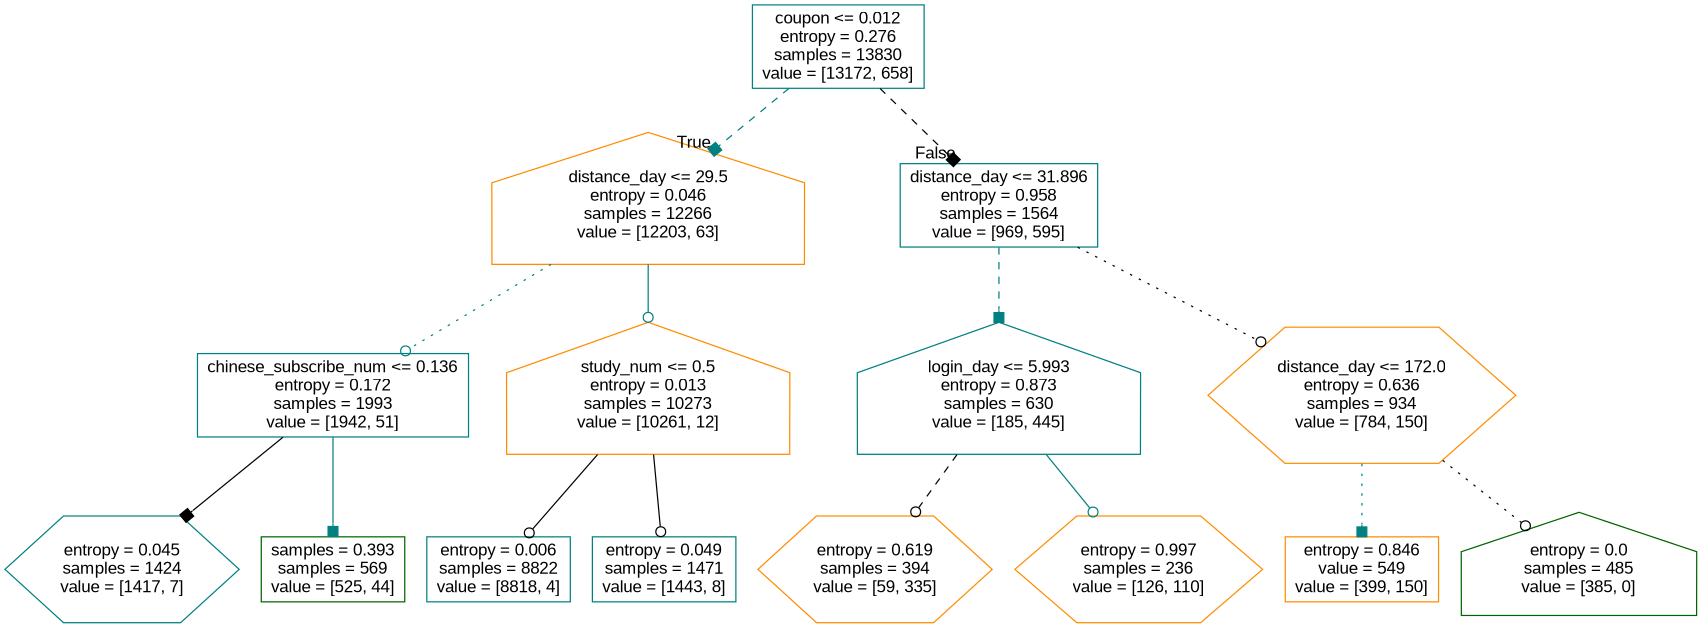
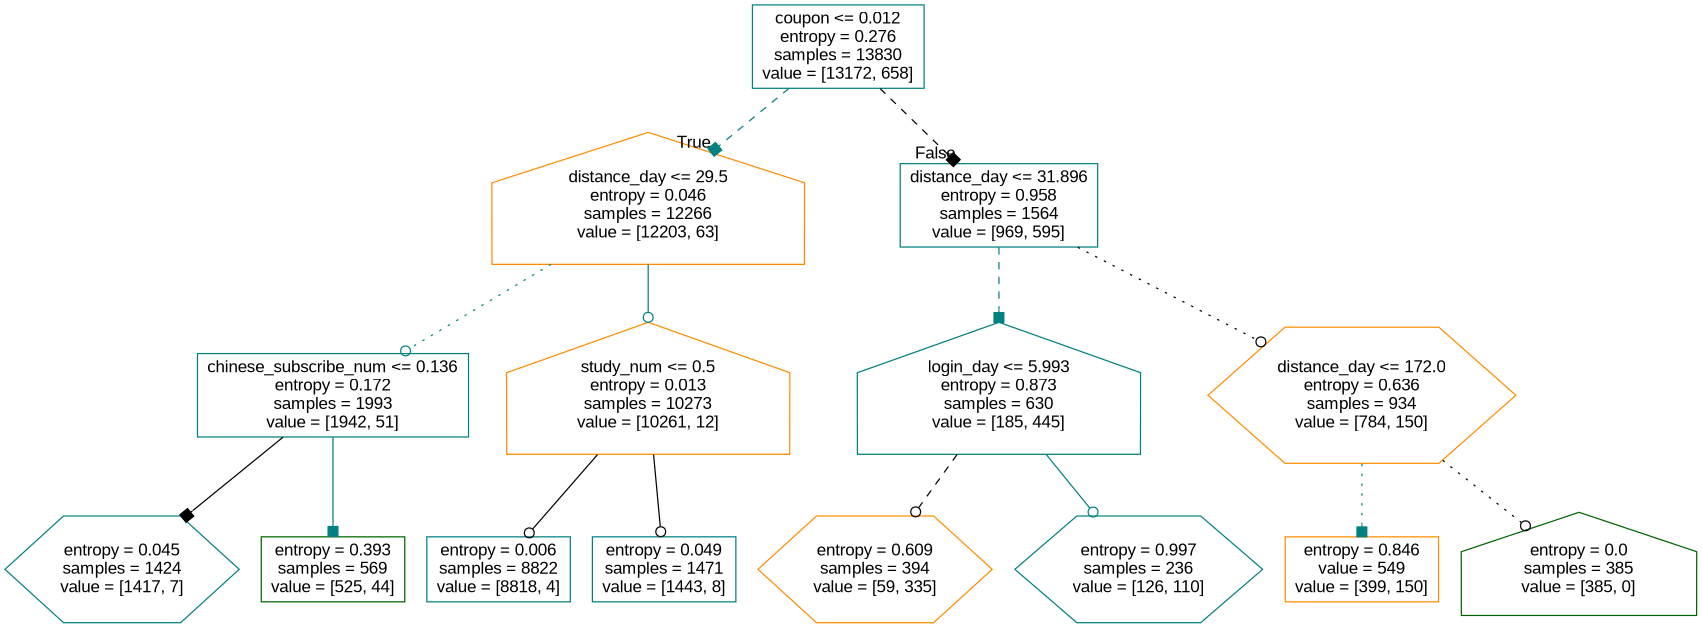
(333, 569) -> (333, 569)
(875, 569) -> (875, 569)
(1139, 569) -> (1139, 569)
(1579, 569) -> (1579, 569)
